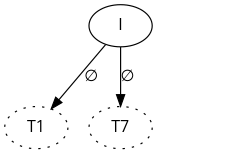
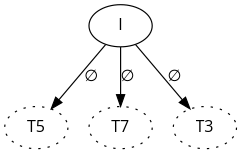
(36, 128) -> (36, 128)
none -> (205, 128)
